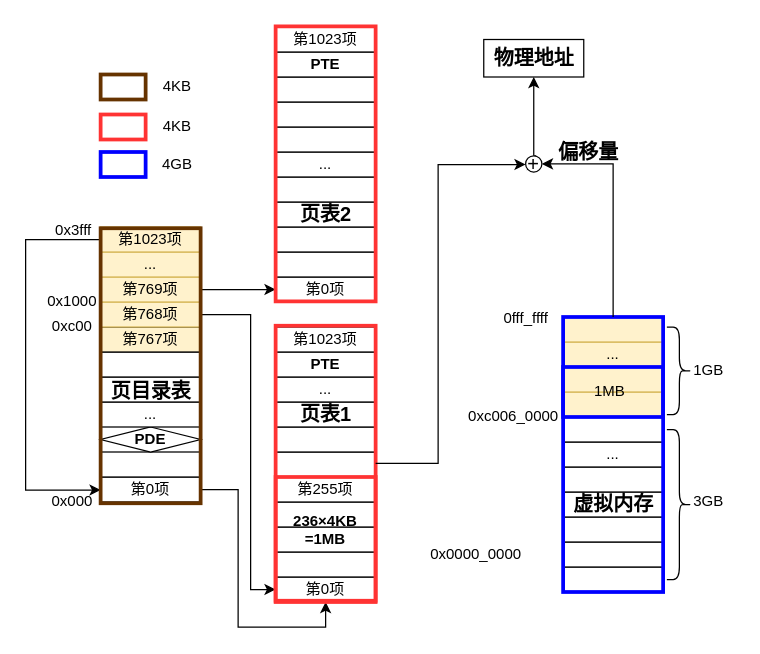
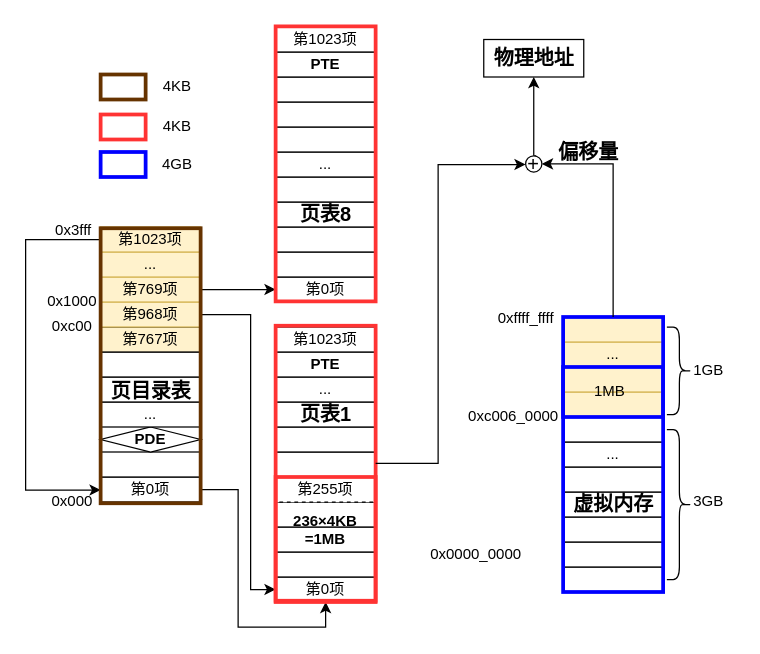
(326, 214) -> (326, 214)
(151, 314) -> (151, 314)
(526, 318) -> (526, 318)
(326, 489) -> (326, 489)
